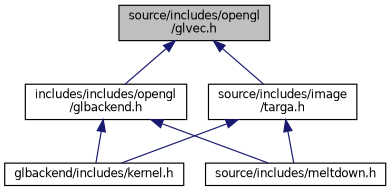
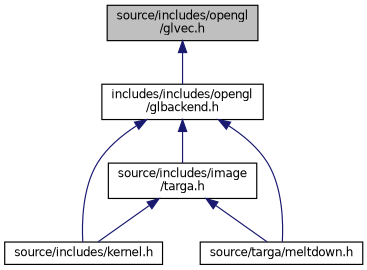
(243, 66) -> (183, 147)
(94, 174) -> (84, 253)
(296, 174) -> (281, 253)
